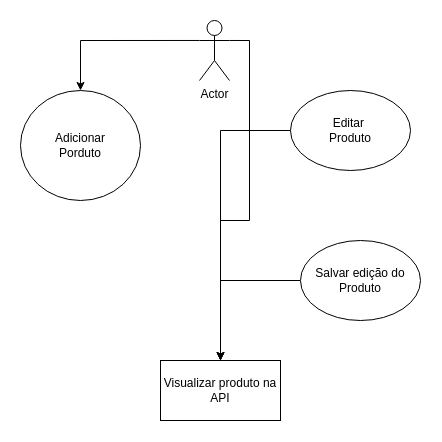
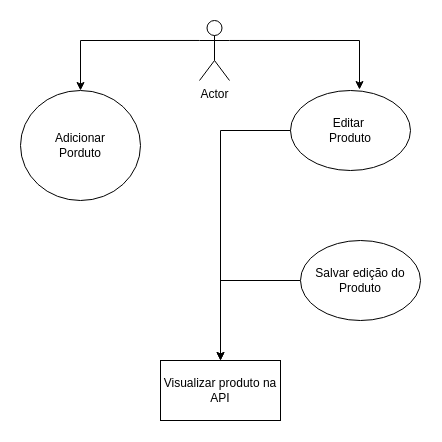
(250, 144) -> (325, 40)
